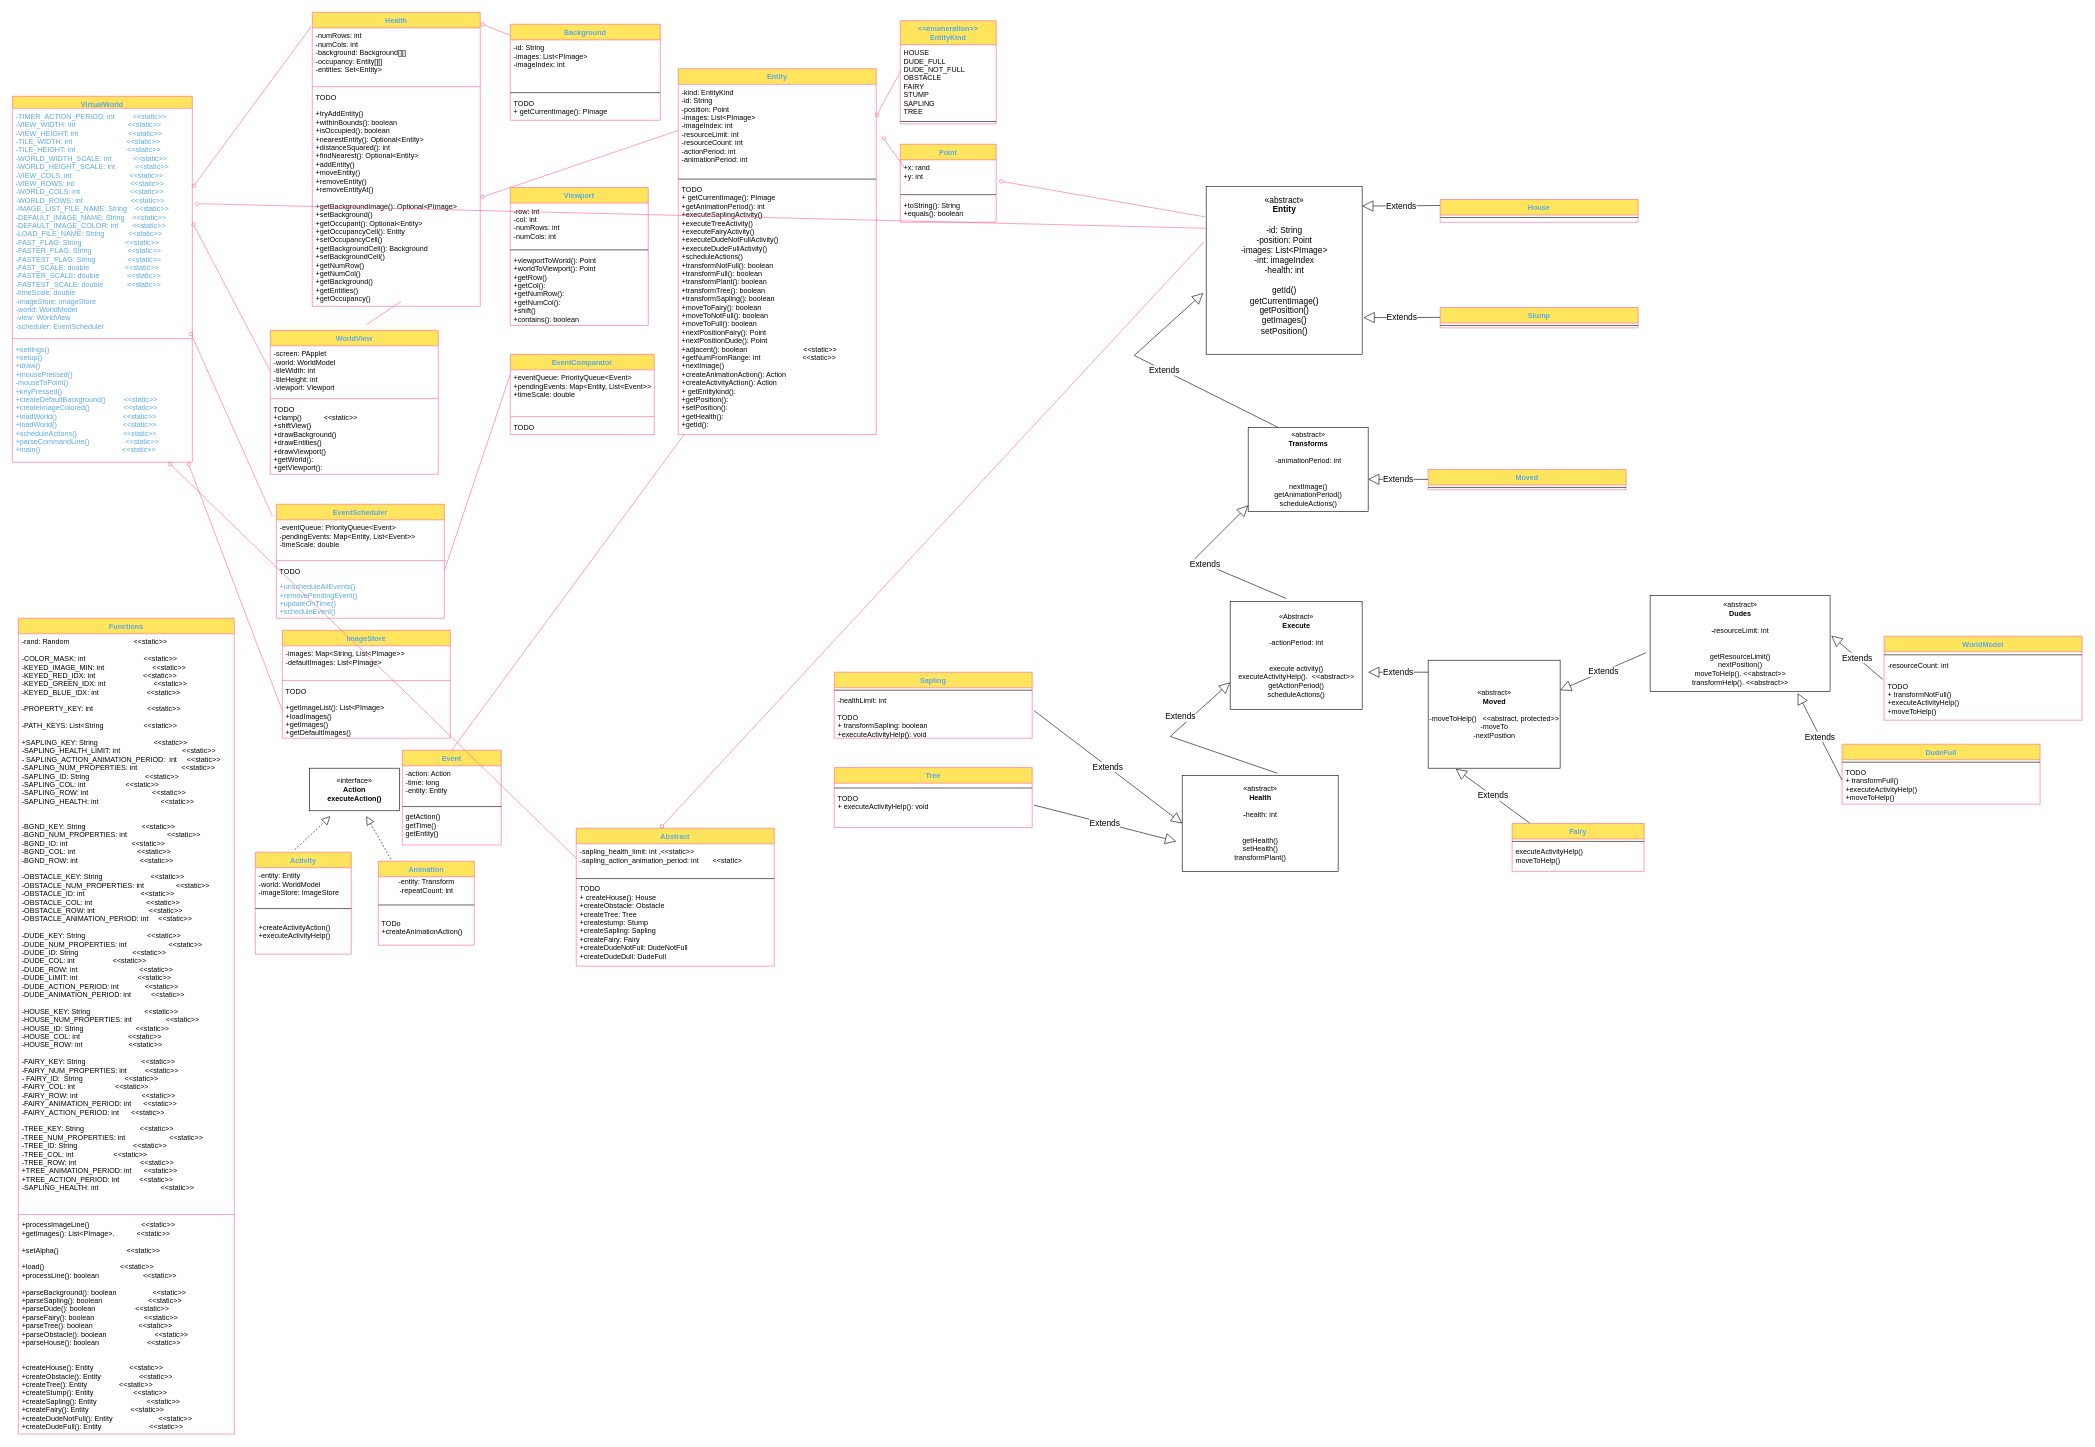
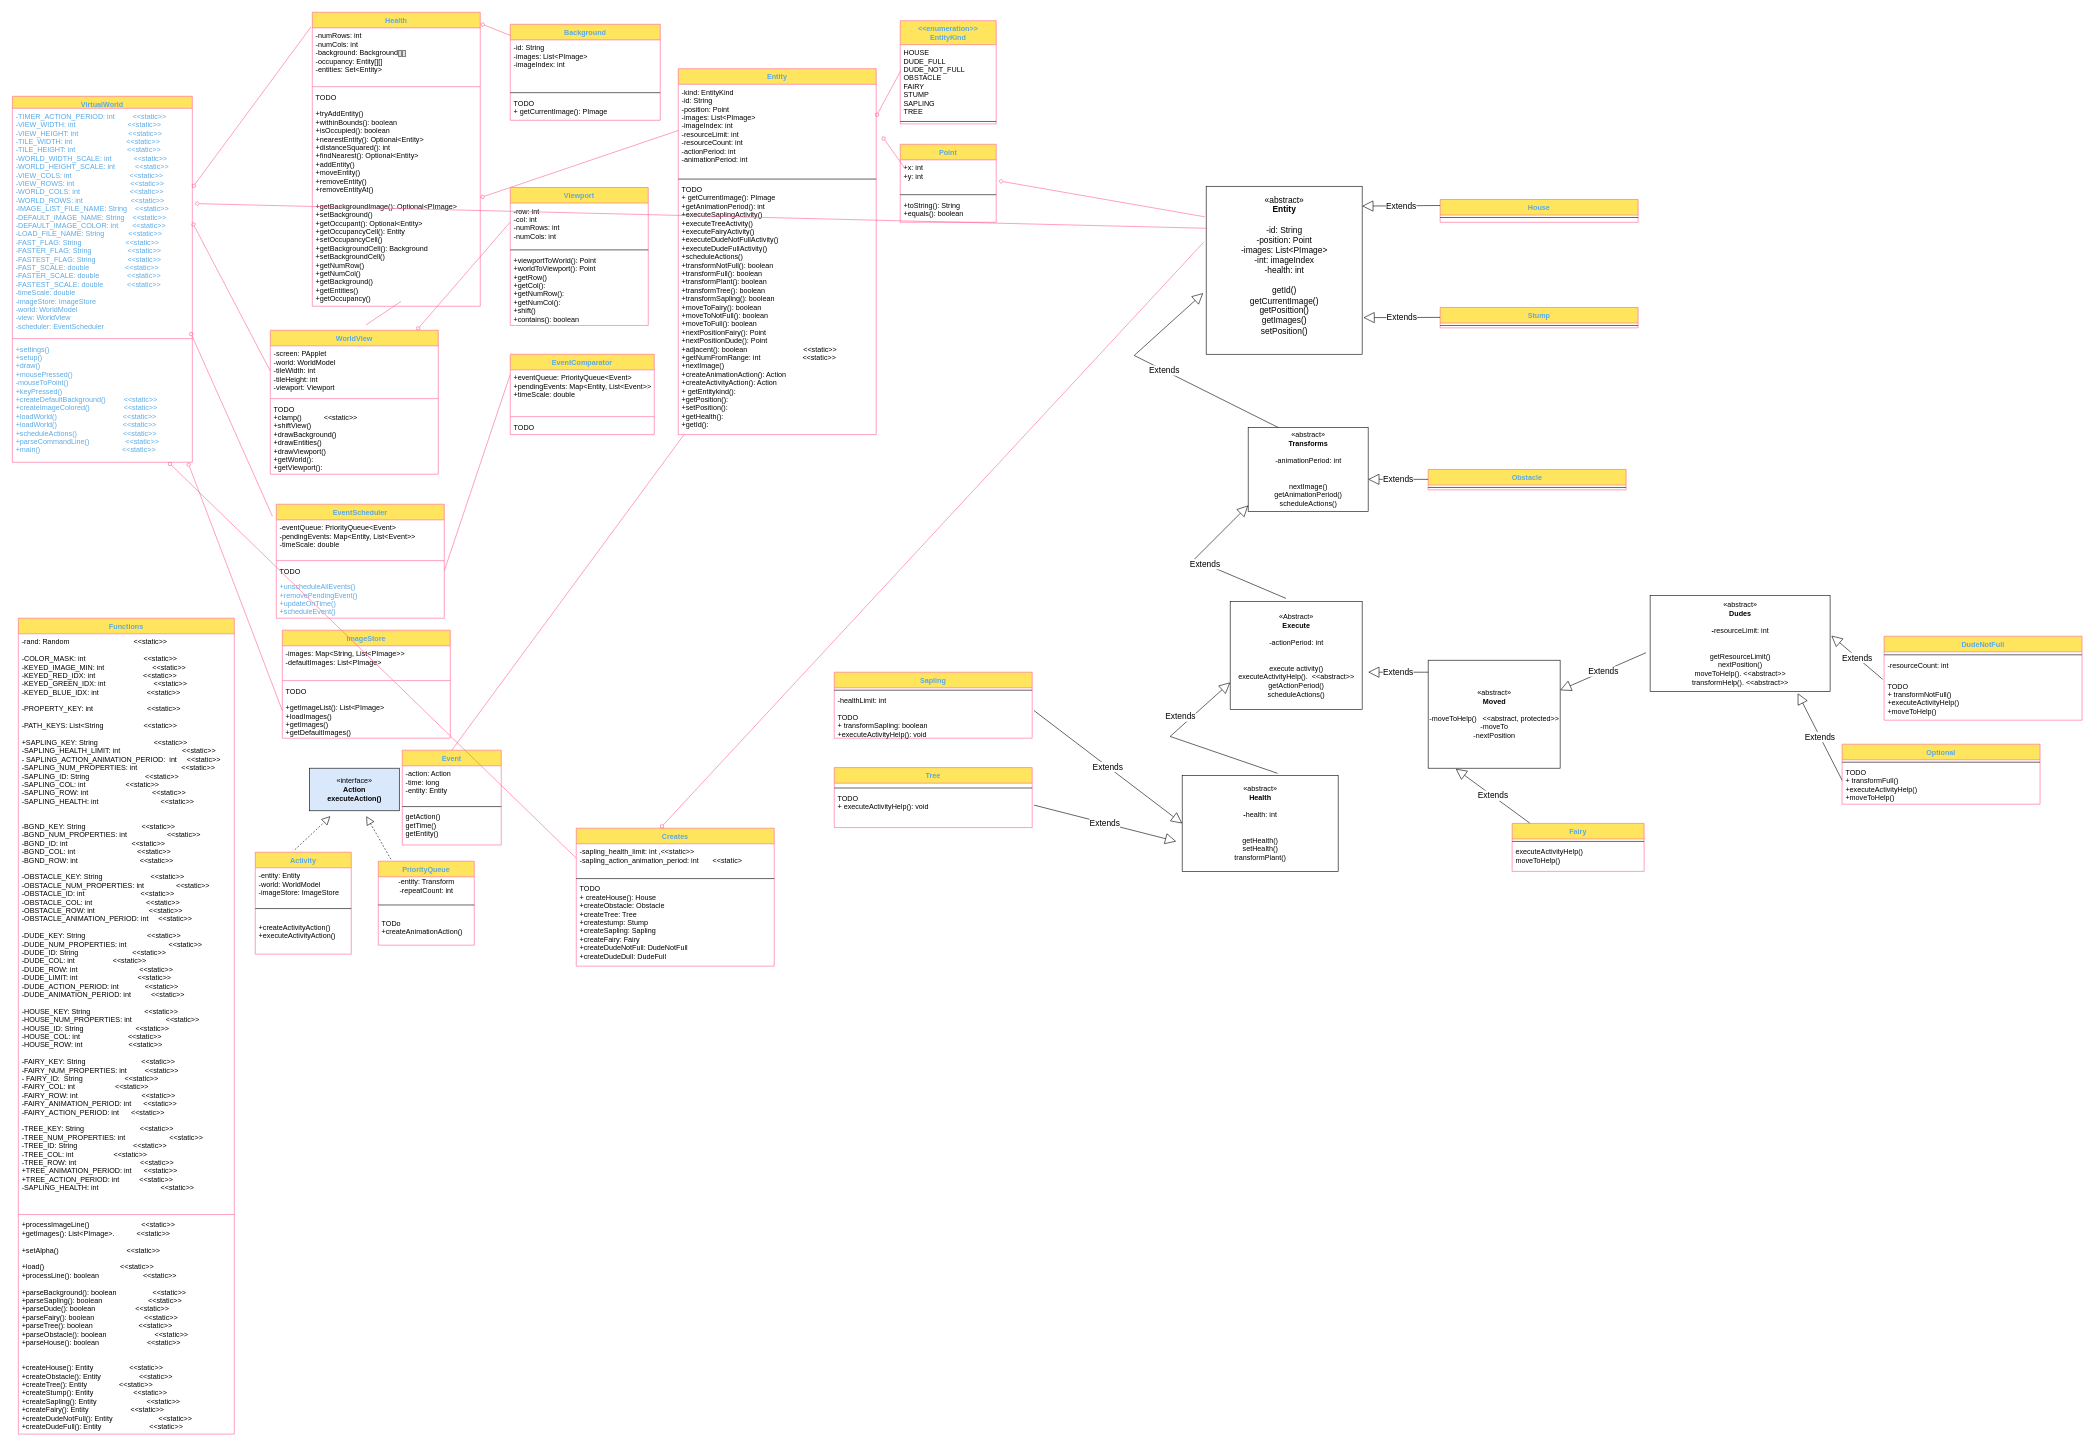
(918, 168) -> (915, 168)
none -> (464, 276)
(1527, 478) -> (1527, 478)
(1983, 644) -> (1983, 644)
(1941, 752) -> (1941, 752)
(354, 790) -> (354, 790)
(675, 836) -> (675, 836)
(426, 869) -> (426, 869)
(302, 928) -> (302, 928)
